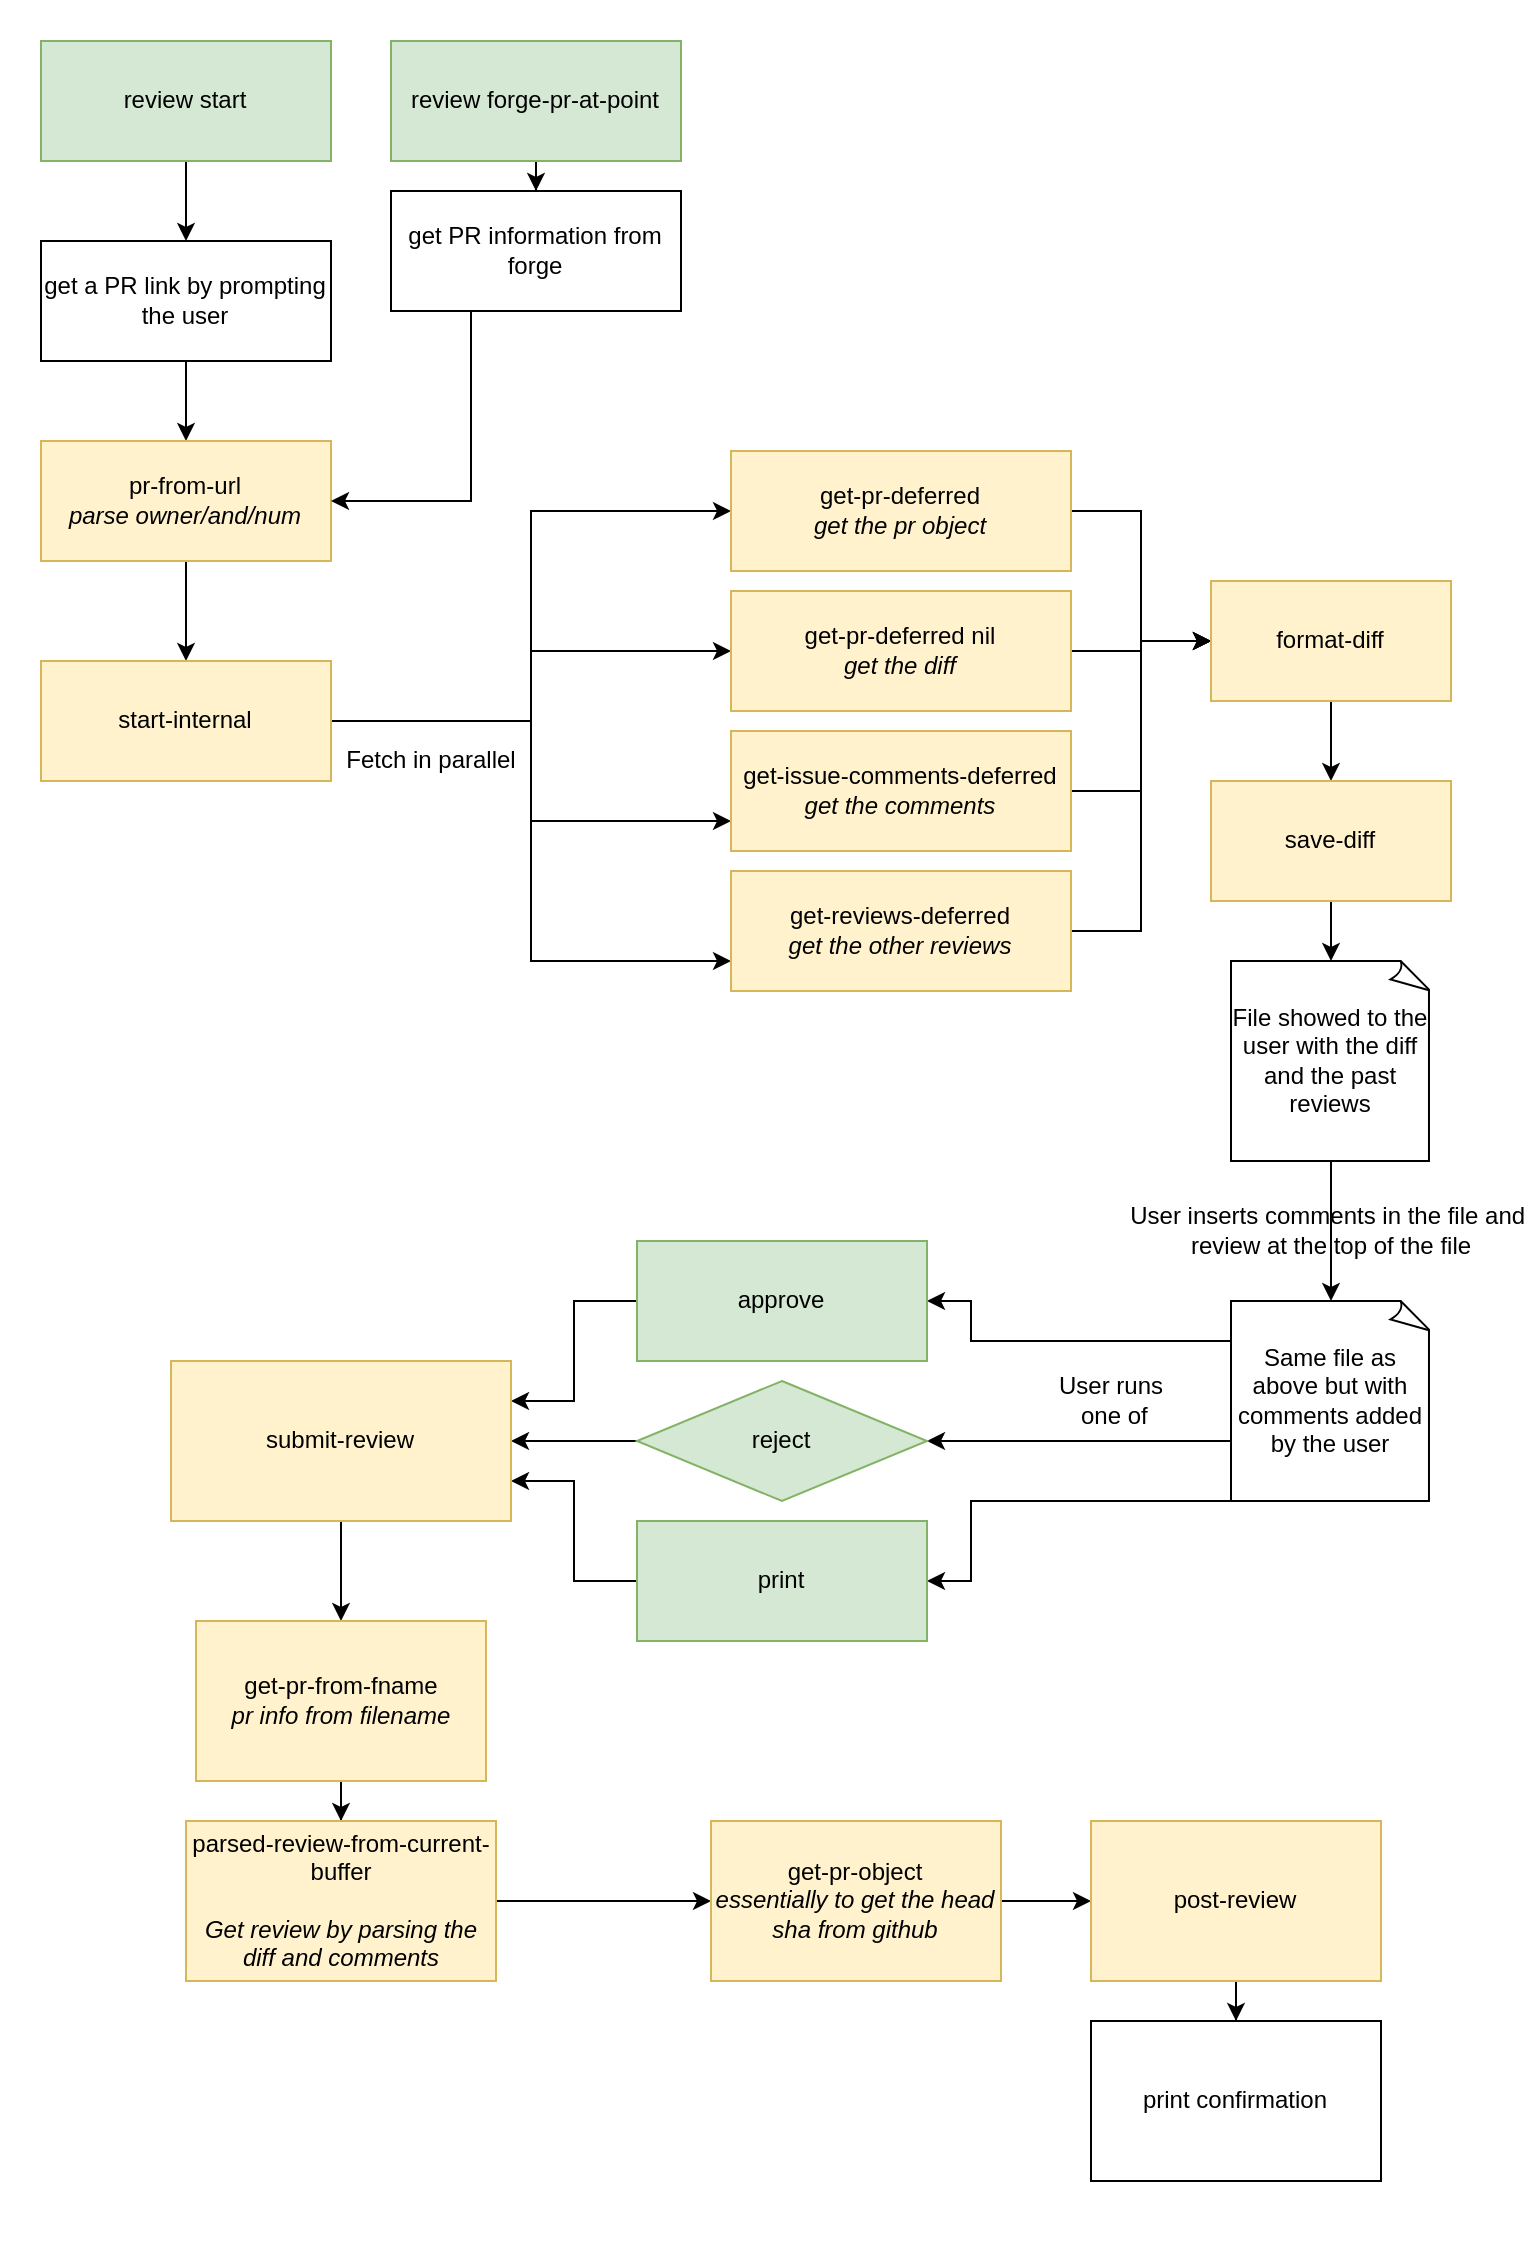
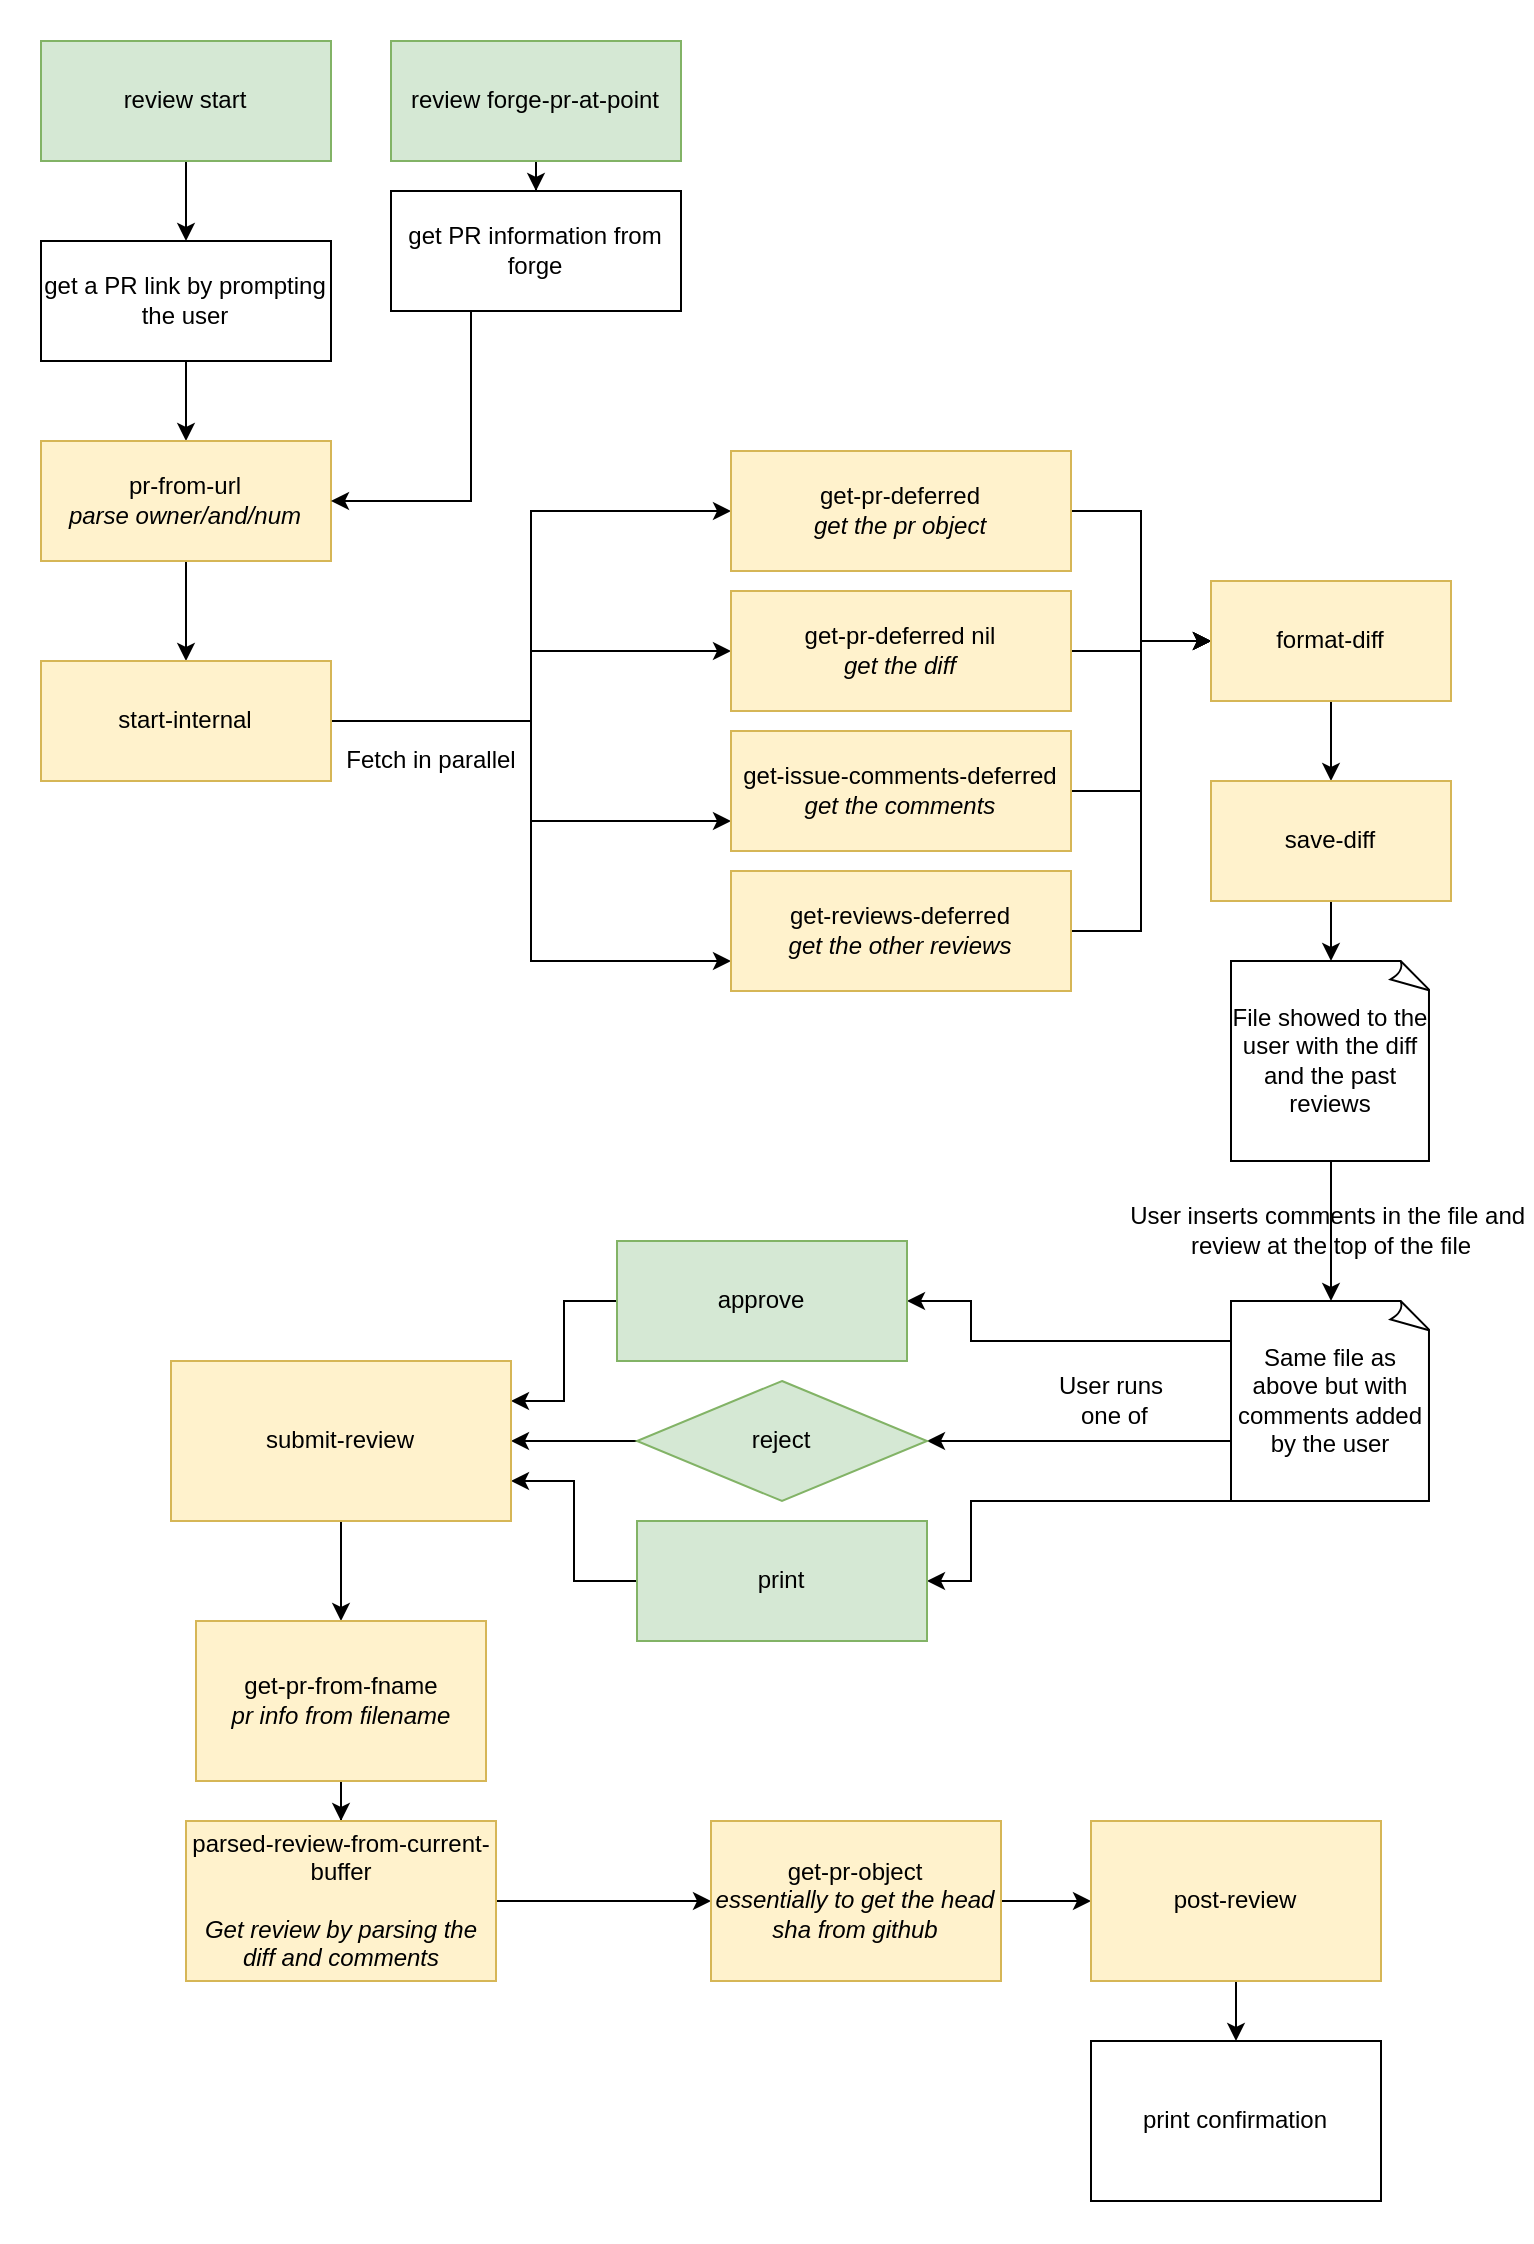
(782, 1301) -> (762, 1301)
(1236, 2101) -> (1236, 2121)
